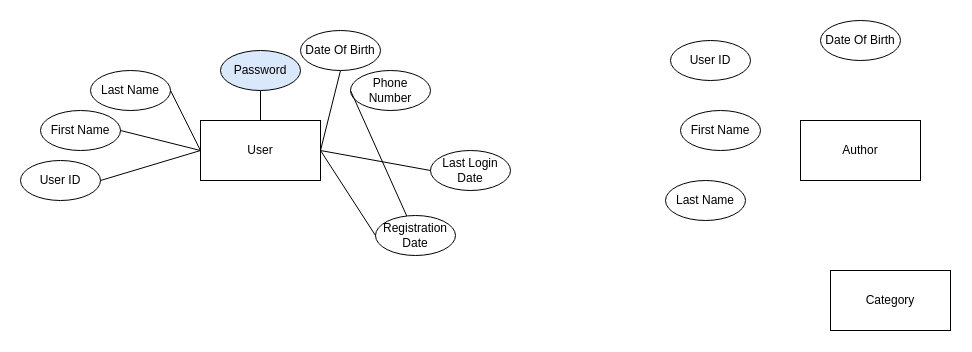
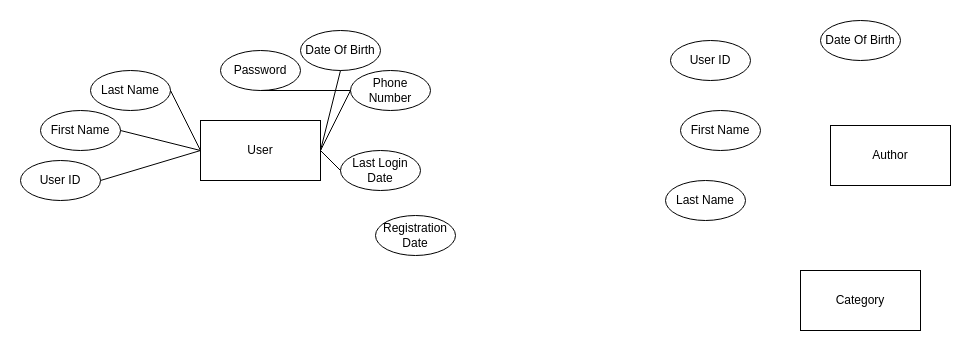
(261, 71) -> (261, 71)
(261, 106) -> (305, 91)
(861, 151) -> (891, 156)
(379, 154) -> (336, 120)
(471, 171) -> (381, 171)
(350, 197) -> none
(891, 301) -> (861, 301)
